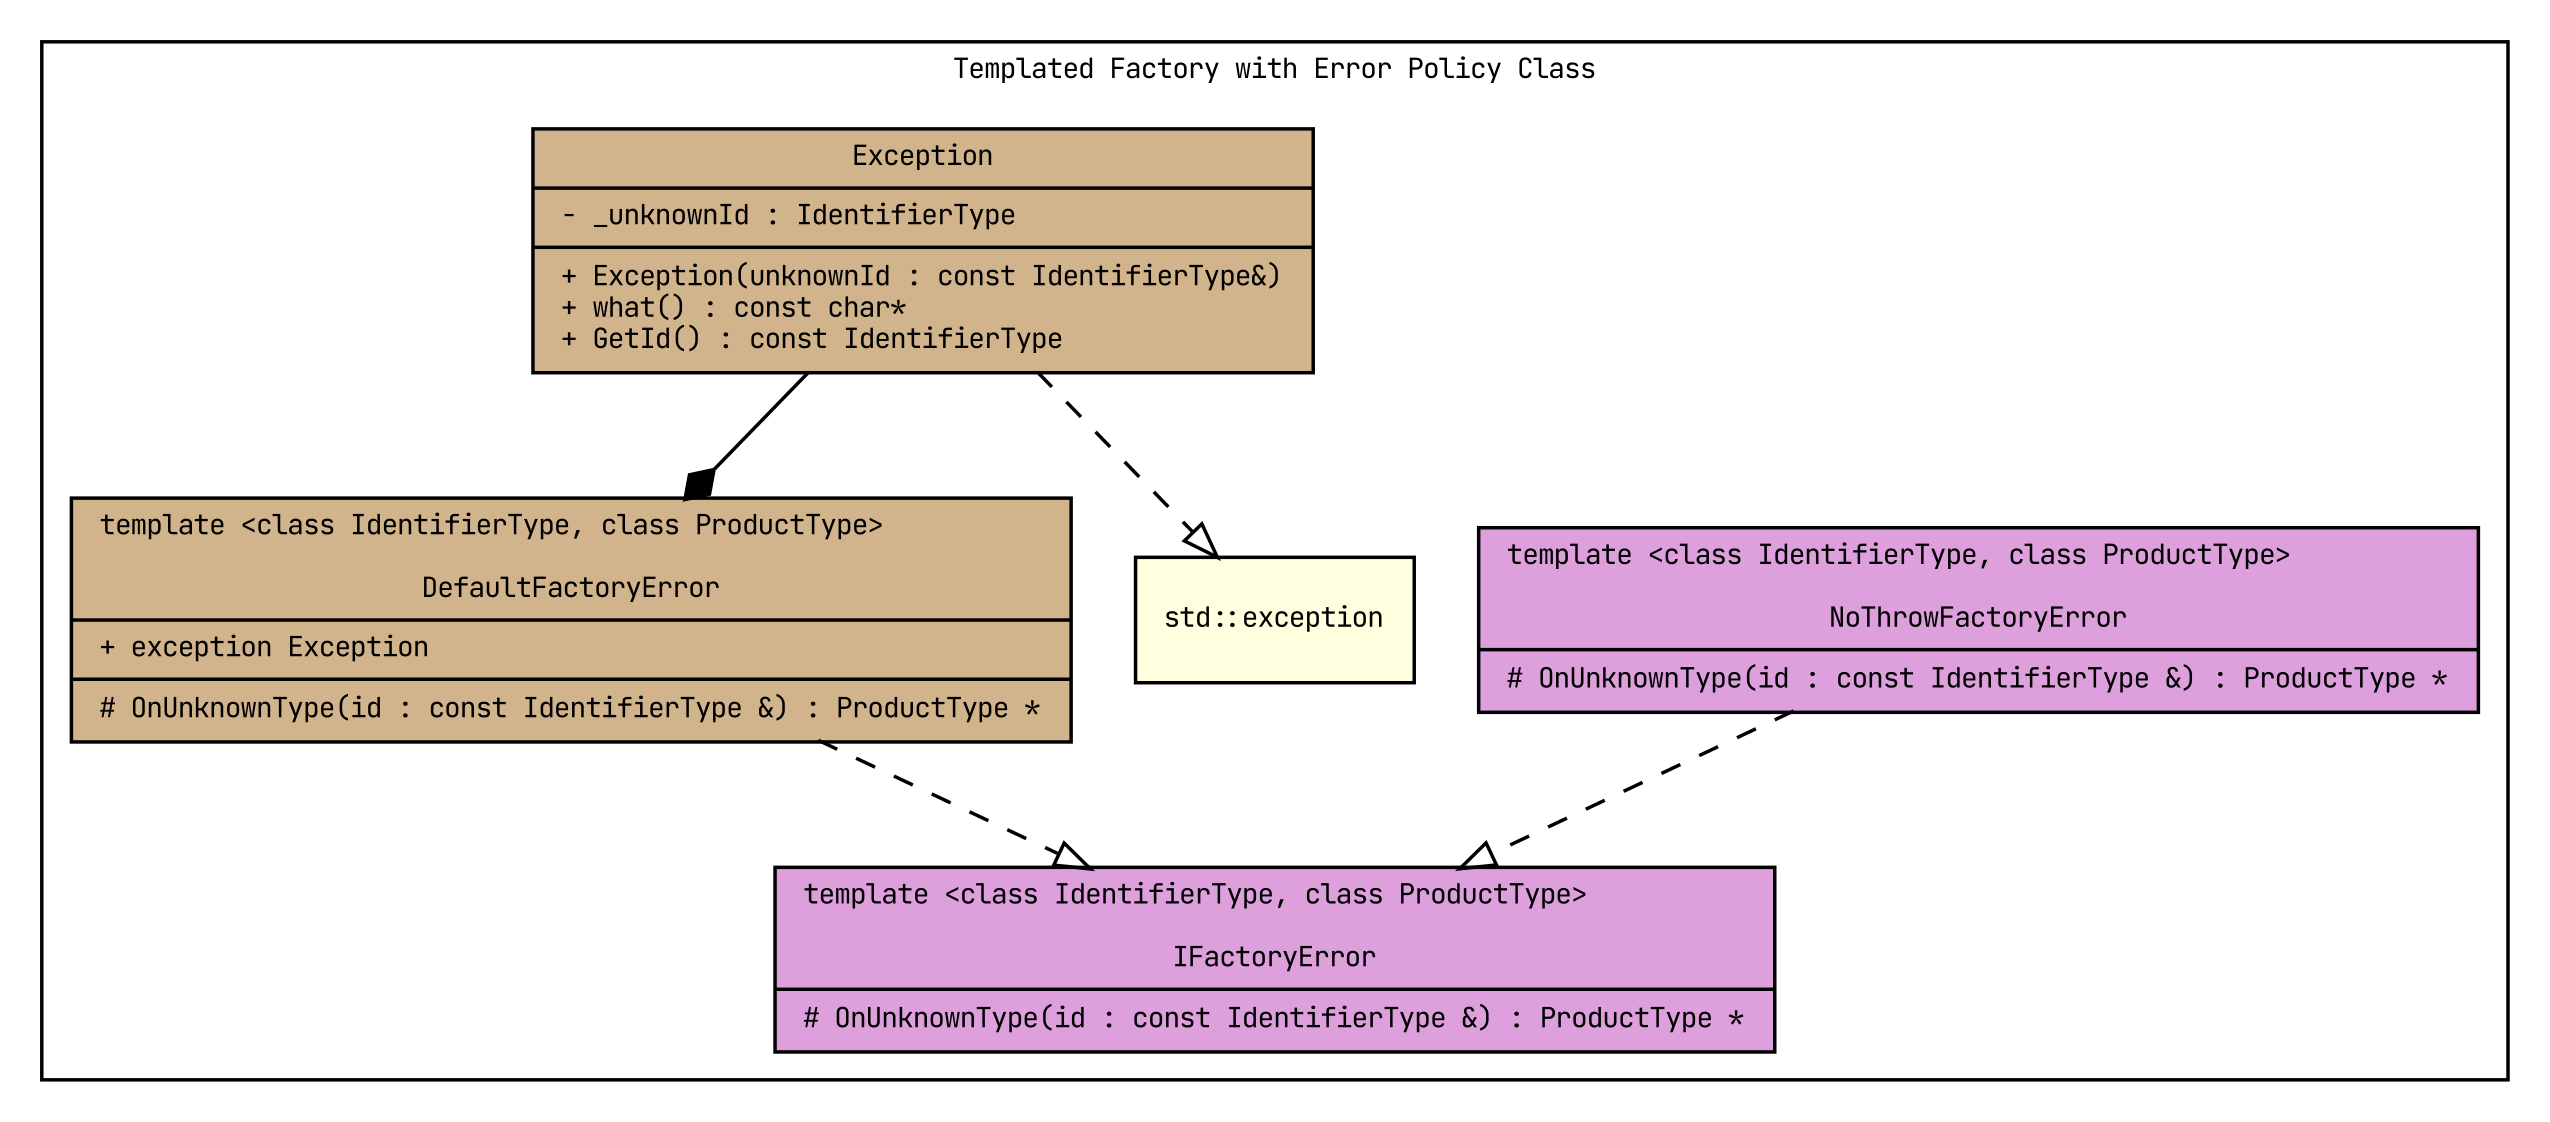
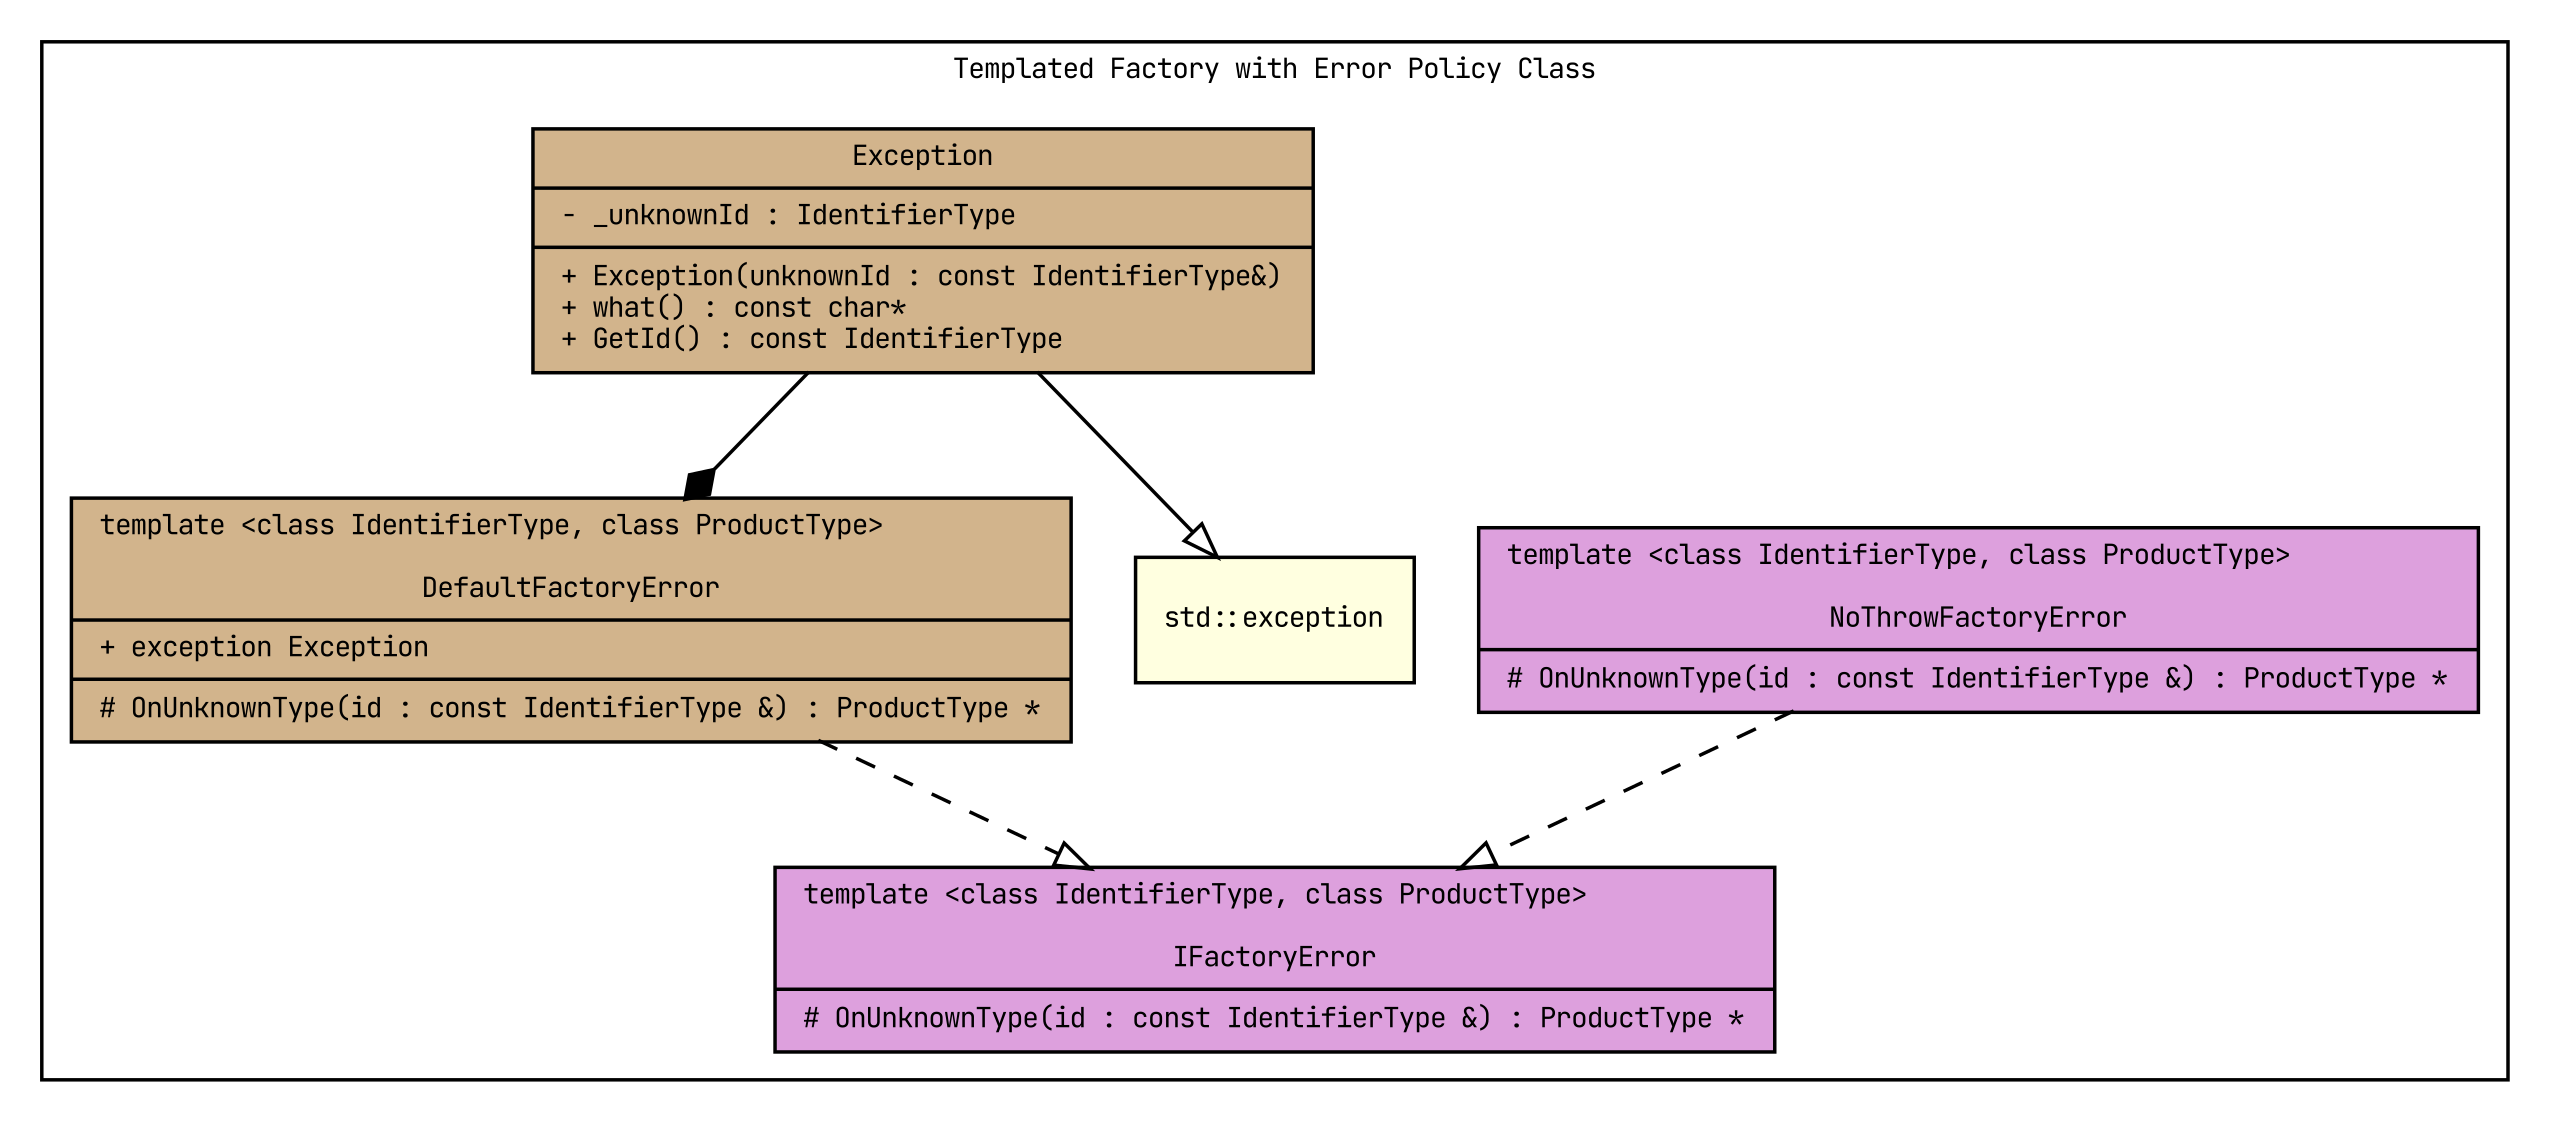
(1115, 452) -> (1115, 452)
